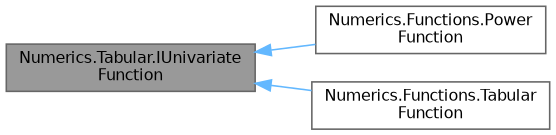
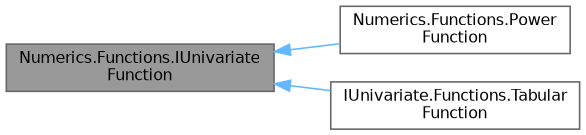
(131, 68) -> (140, 68)
(431, 106) -> (455, 106)
